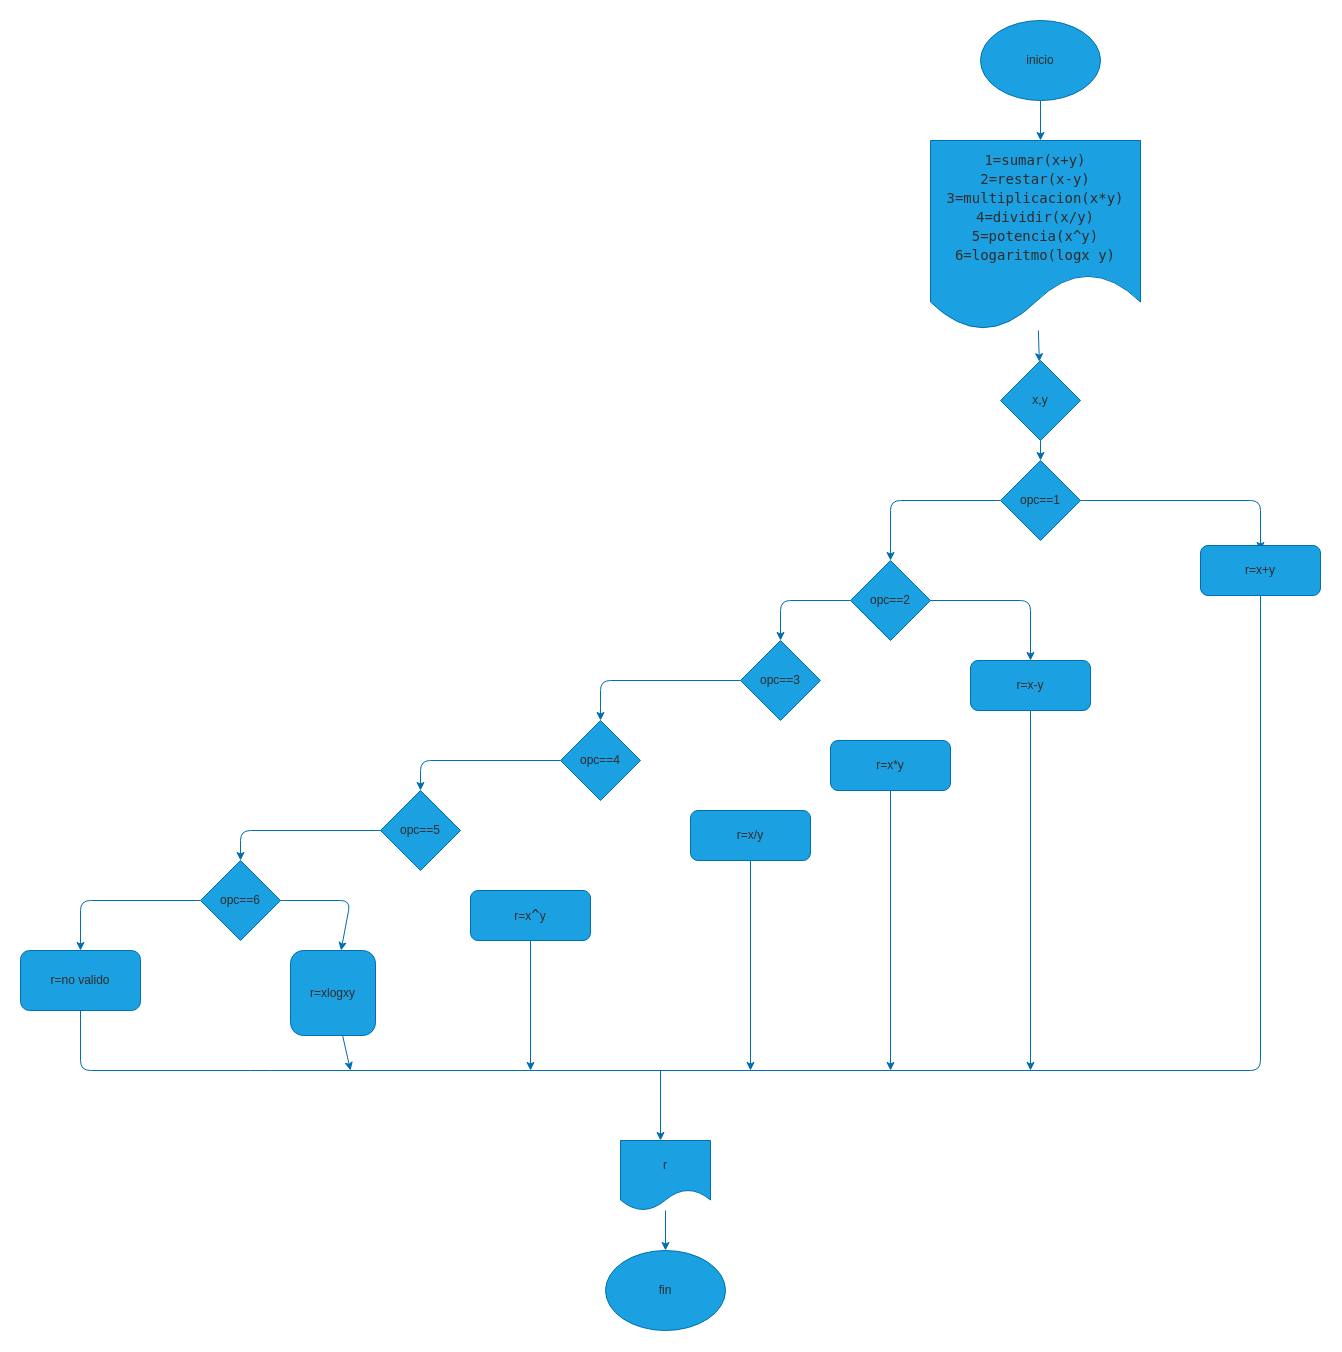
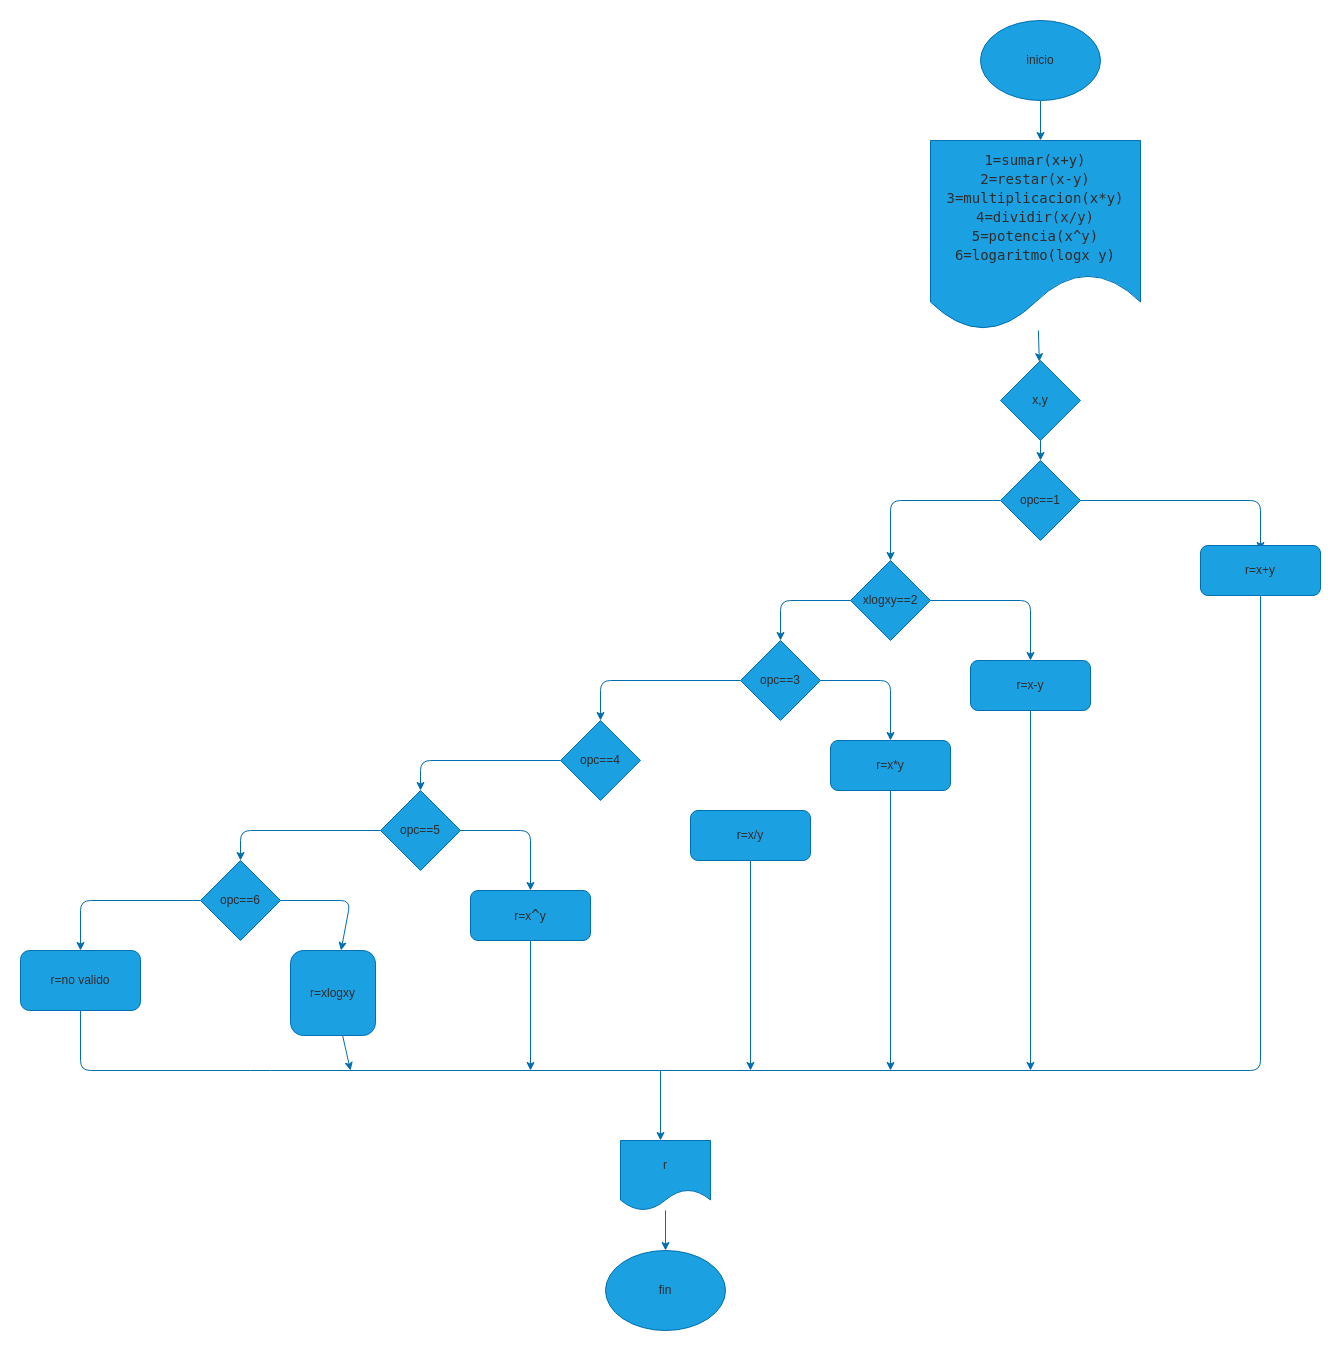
(891, 601) -> (891, 601)
none -> (877, 681)
none -> (517, 831)
